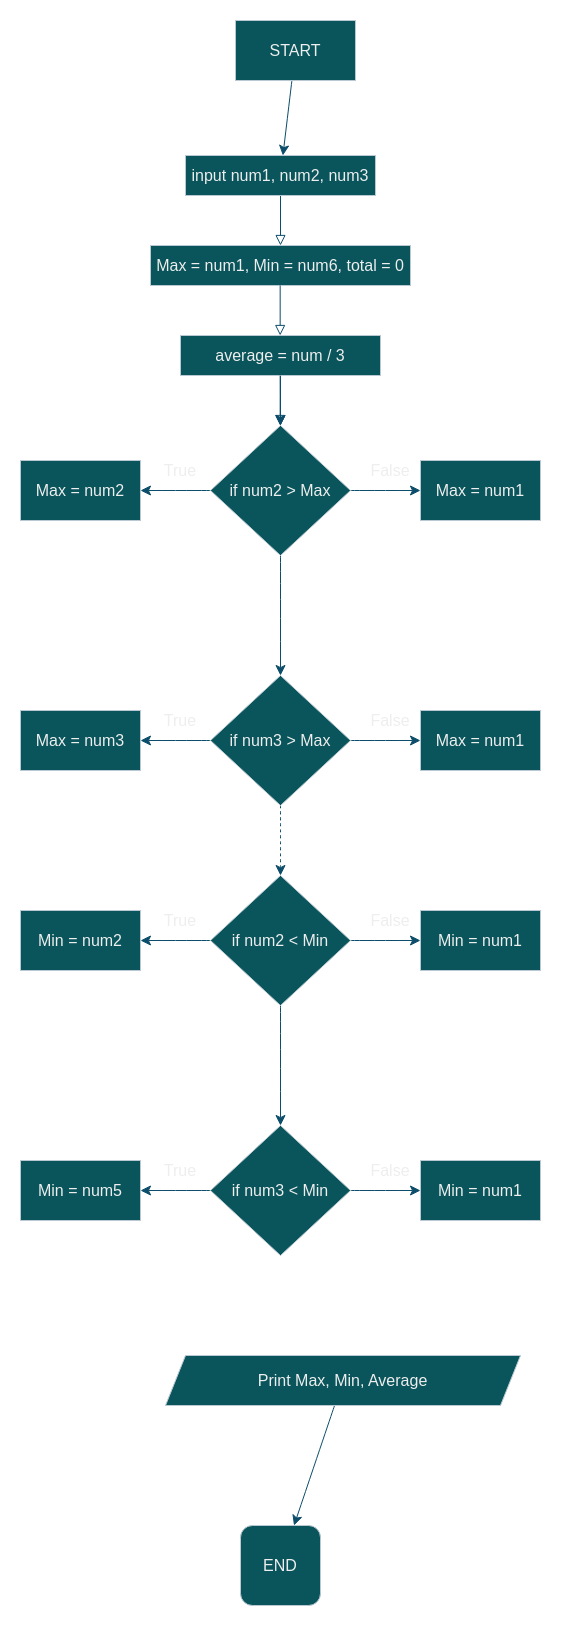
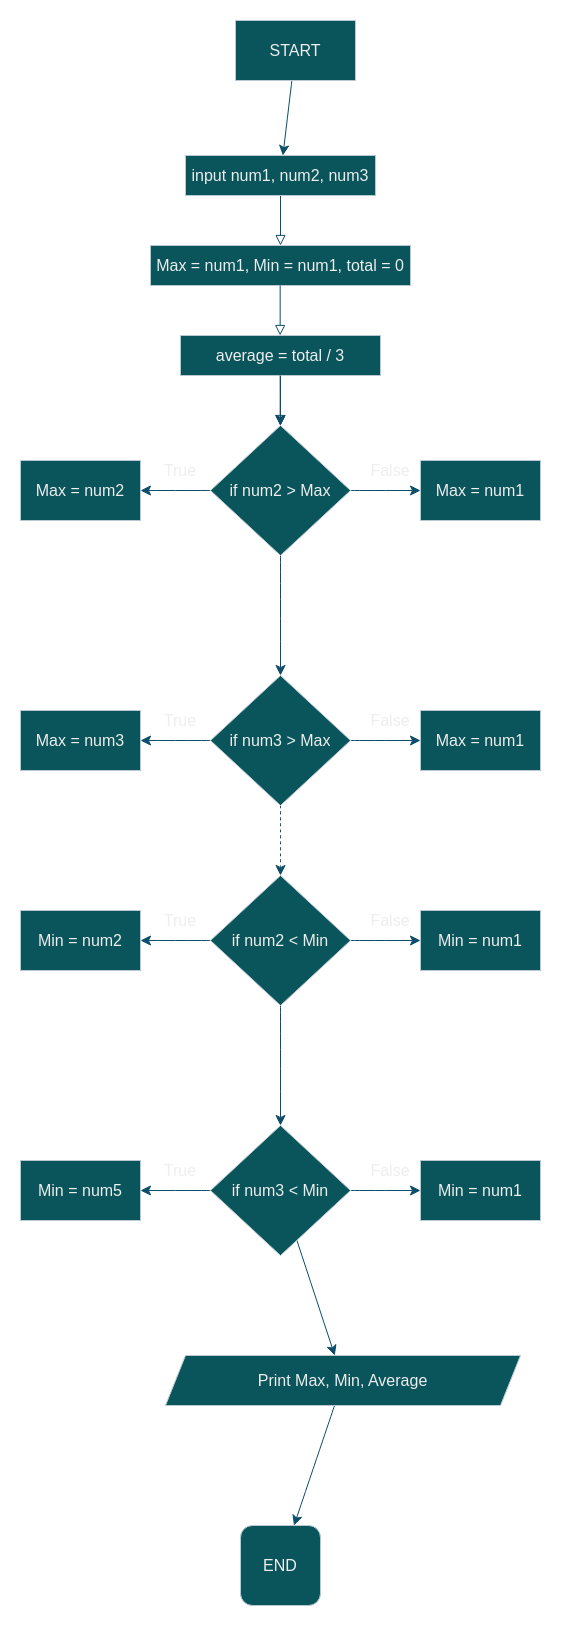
(281, 266) -> (281, 266)
(281, 356) -> (281, 356)
none -> (315, 1295)
